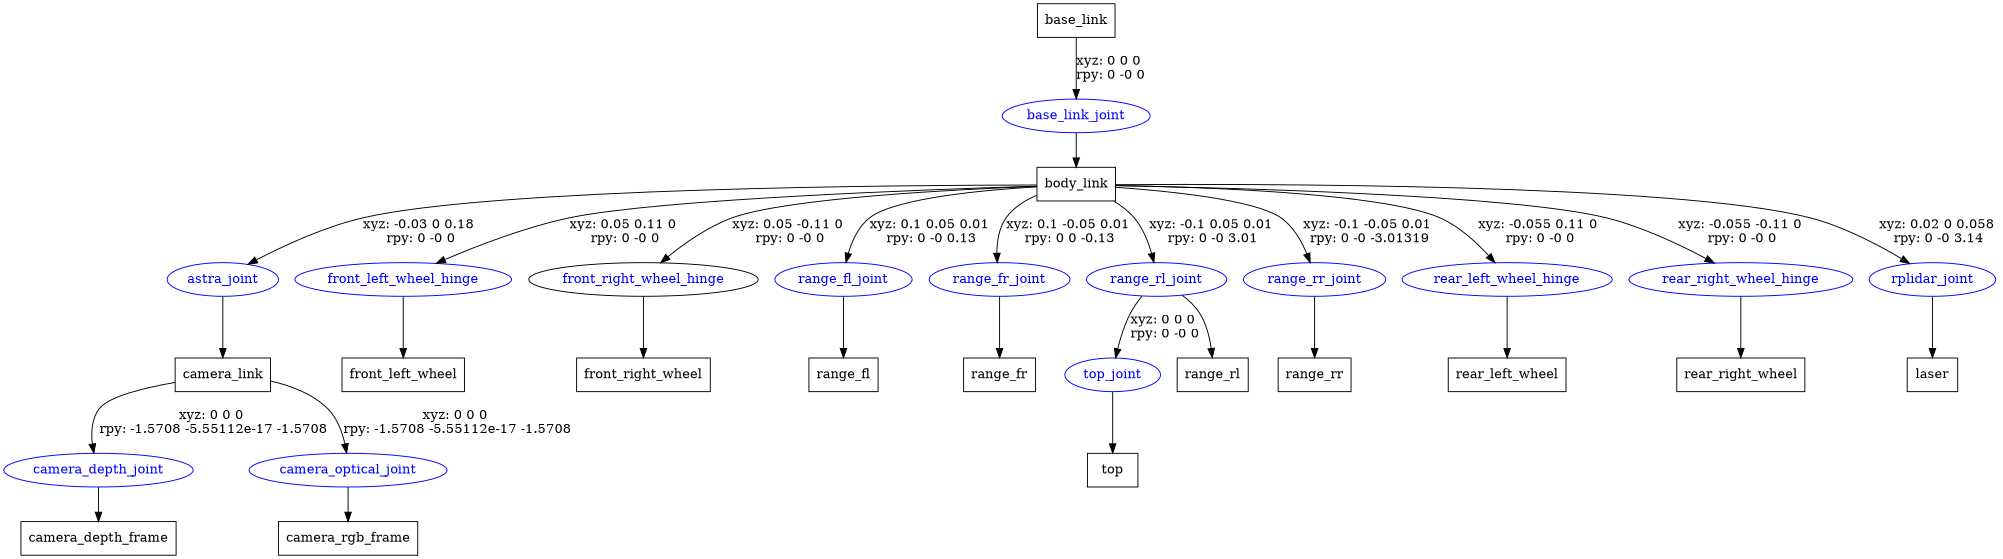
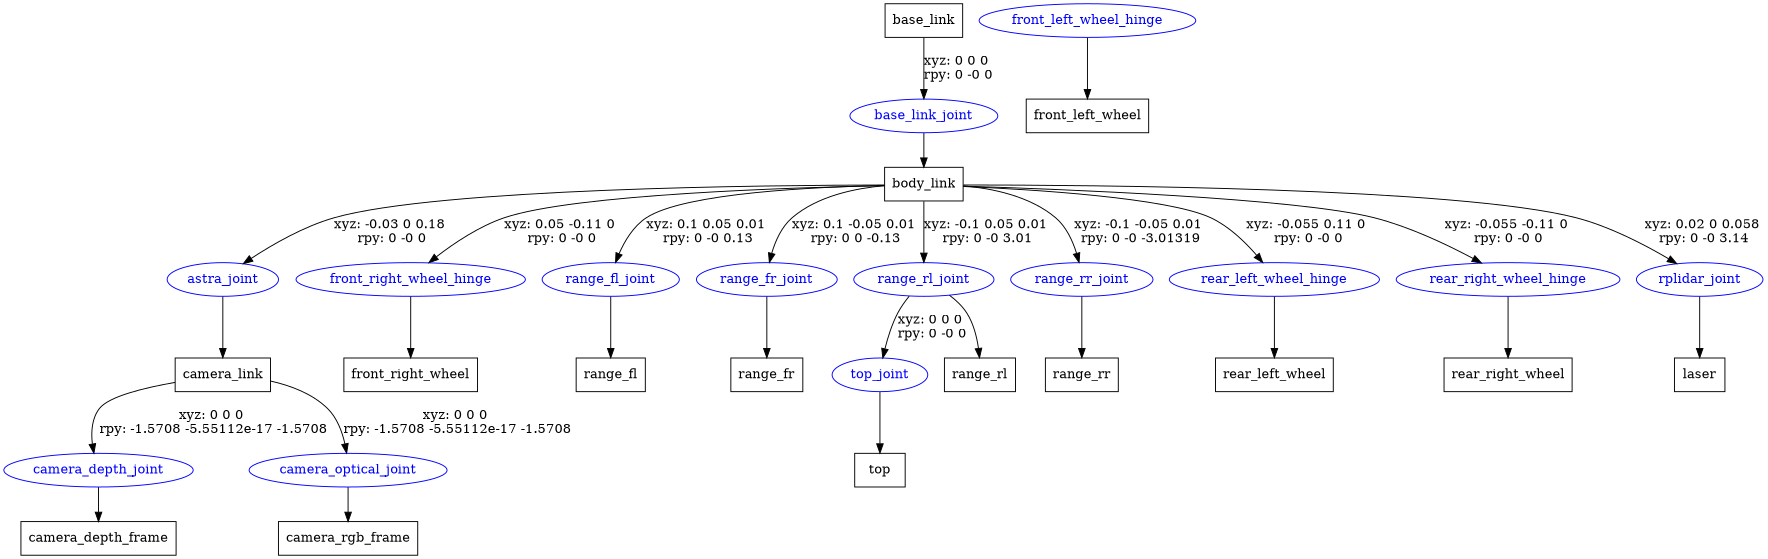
(737, 200) -> none
(643, 279) -> (411, 279)
